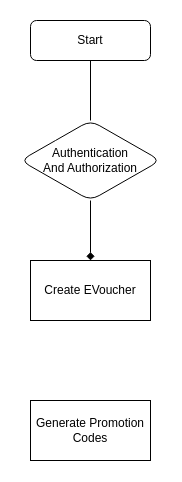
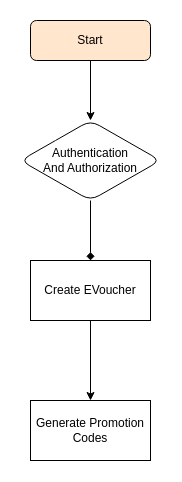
(91, 41) -> (91, 41)
(91, 115) -> (91, 112)
none -> (91, 357)
